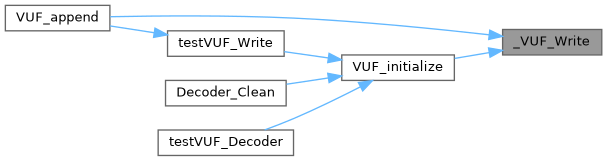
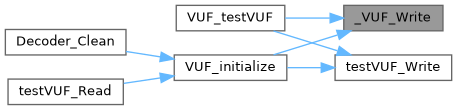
(58, 18) -> (231, 18)
(306, 55) -> (304, 68)
(226, 143) -> (66, 92)
